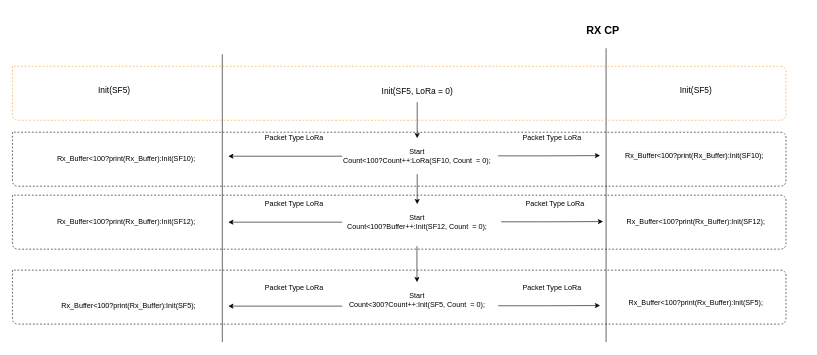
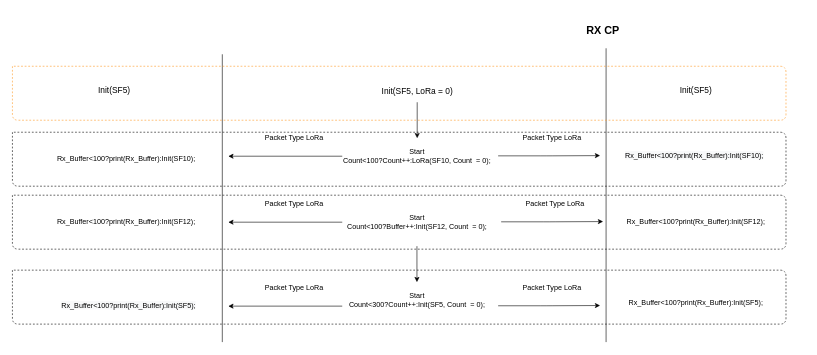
(417, 198) -> none
